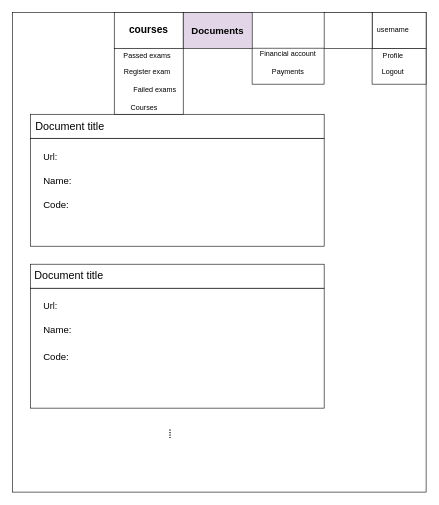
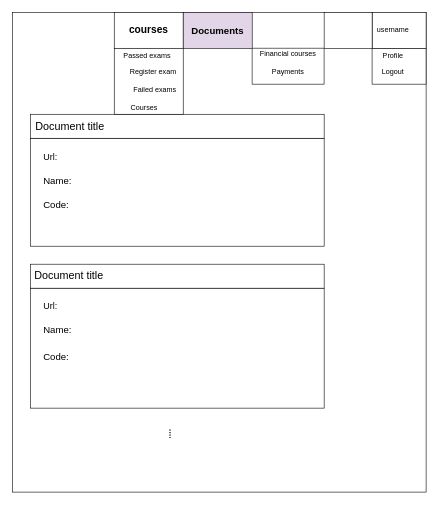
(288, 54) -> (288, 54)
(147, 72) -> (153, 72)
